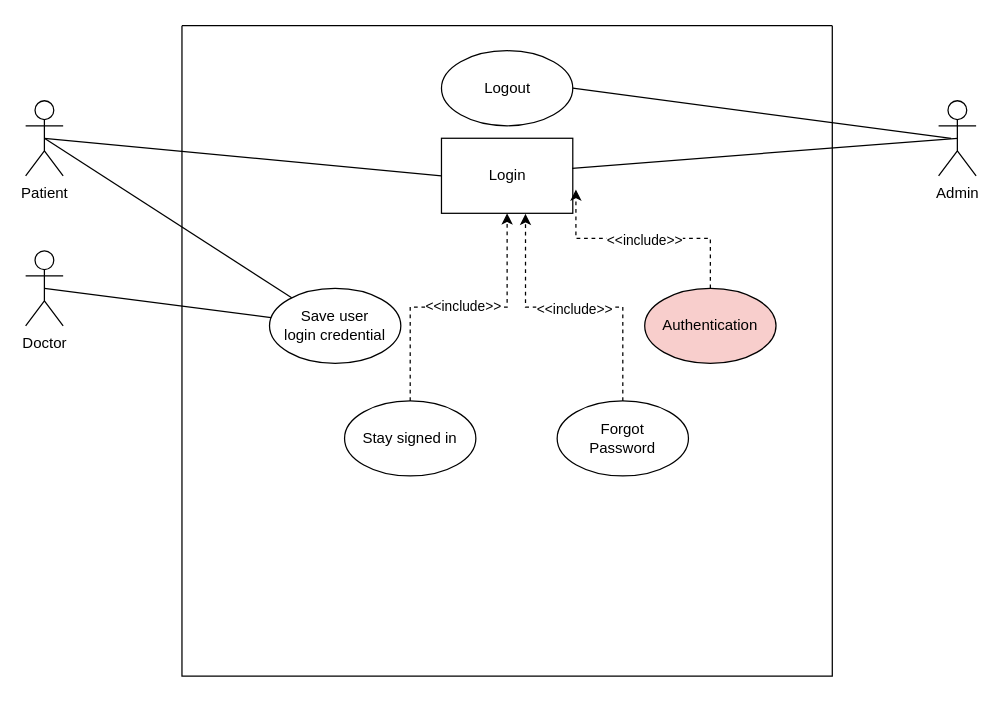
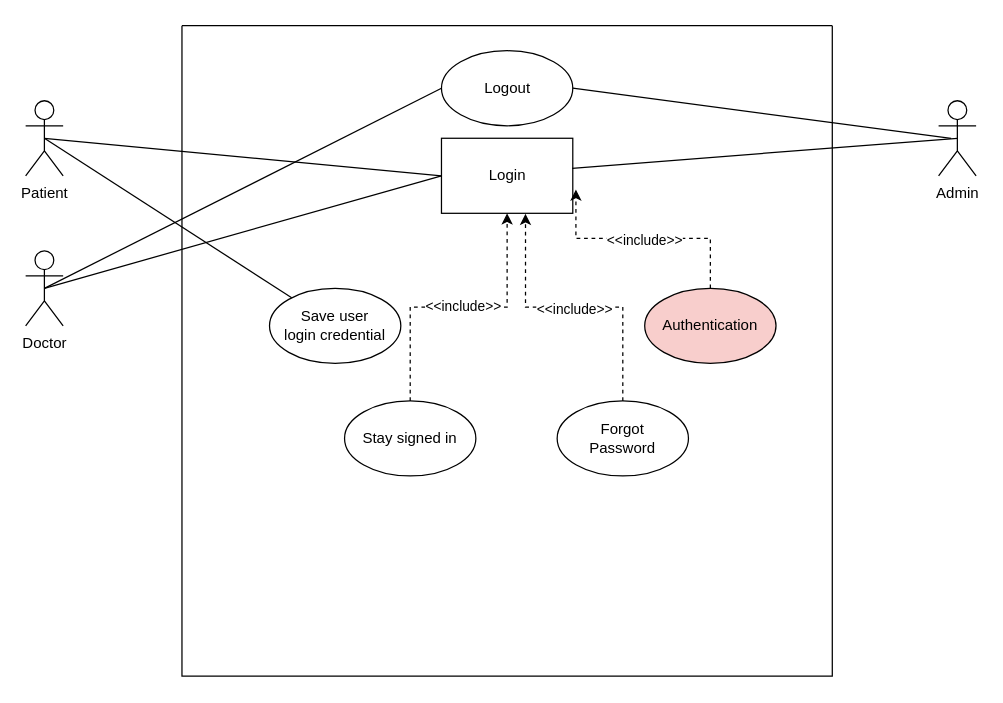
none -> (178, 221)
(159, 303) -> (249, 230)
